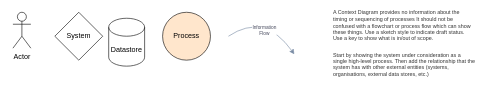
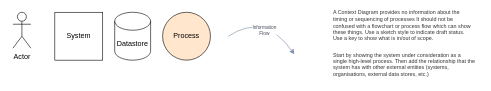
(78, 36) -> (78, 36)
(126, 42) -> (132, 36)
